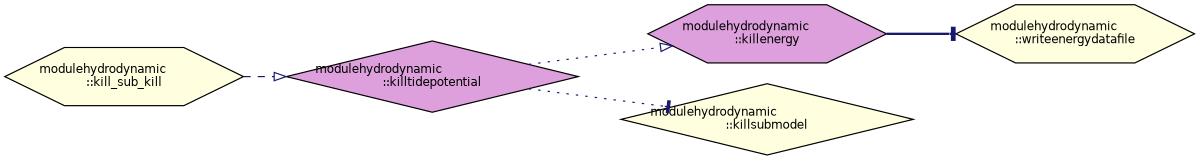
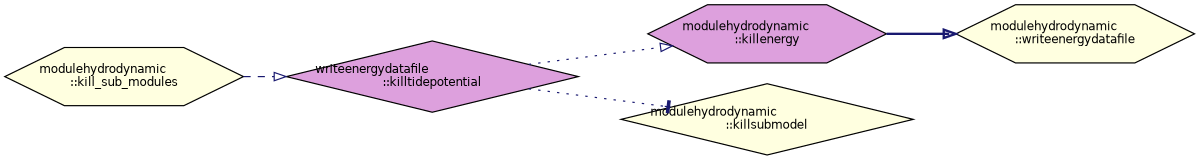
(918, 34) -> (918, 34)
(124, 77) -> (124, 77)
(432, 77) -> (432, 77)
